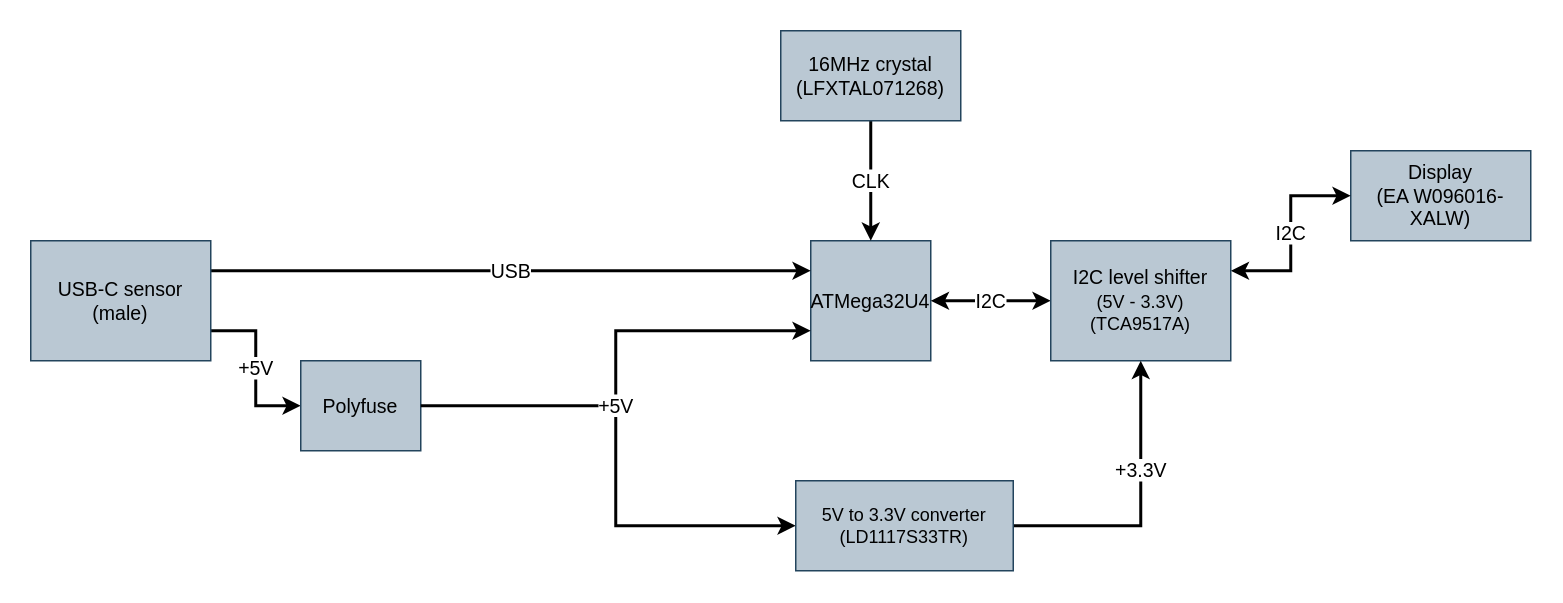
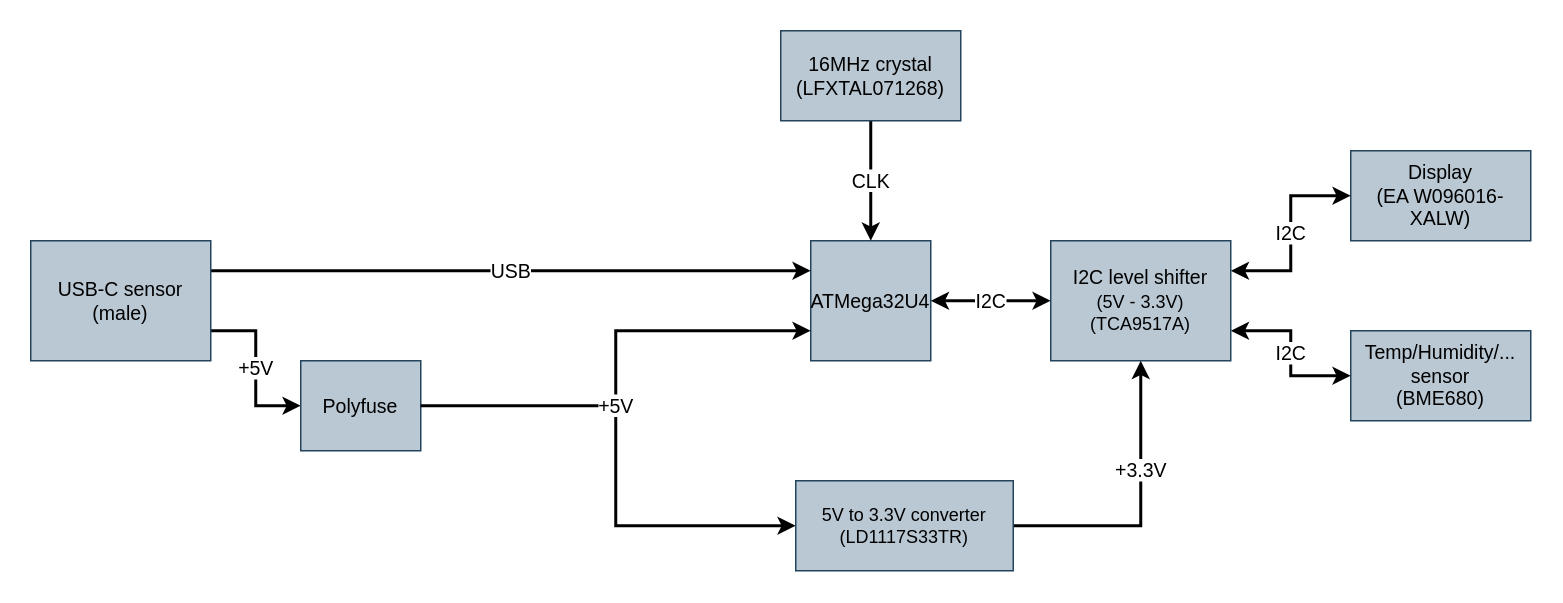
none -> (1291, 353)
none -> (1441, 376)
